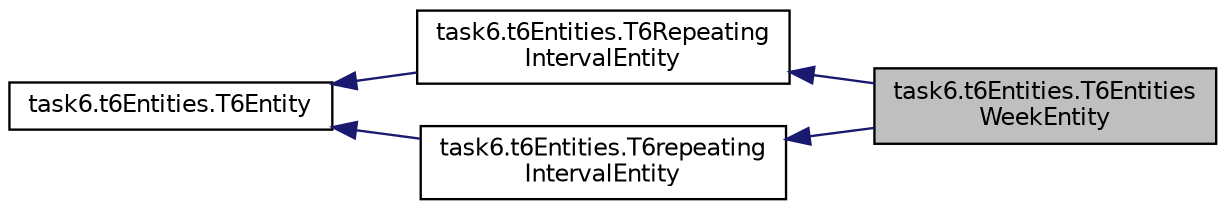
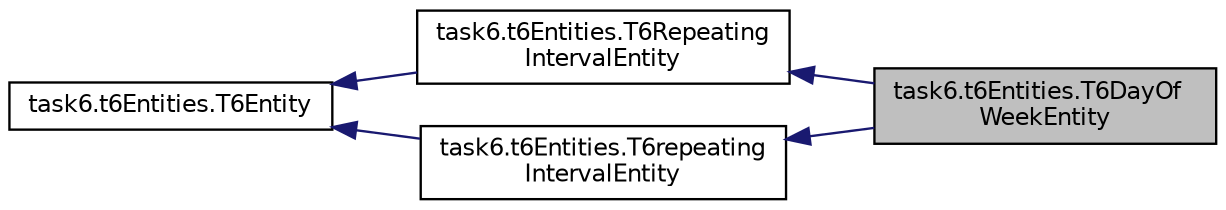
(1045, 106) -> (1045, 106)
